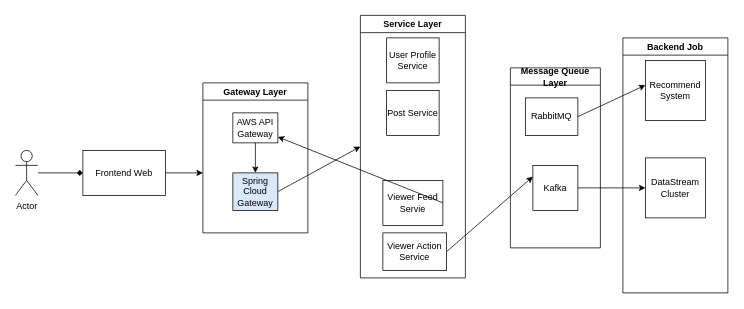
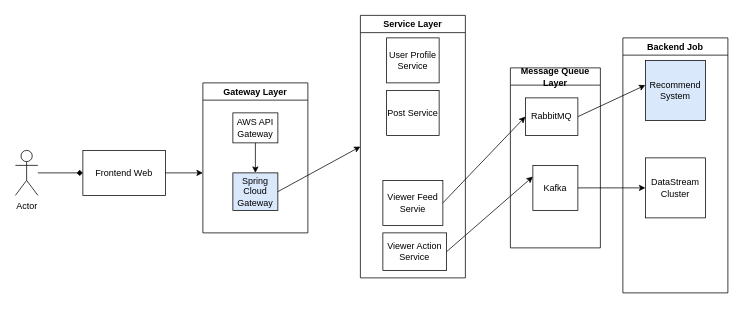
(675, 90) -> (675, 90)
(352, 167) -> (490, 153)
